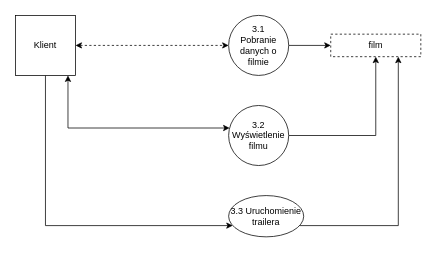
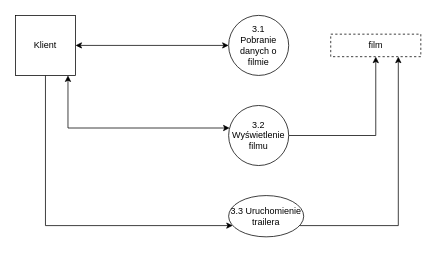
(152, 45) -> (152, 45)
(306, 45) -> none
